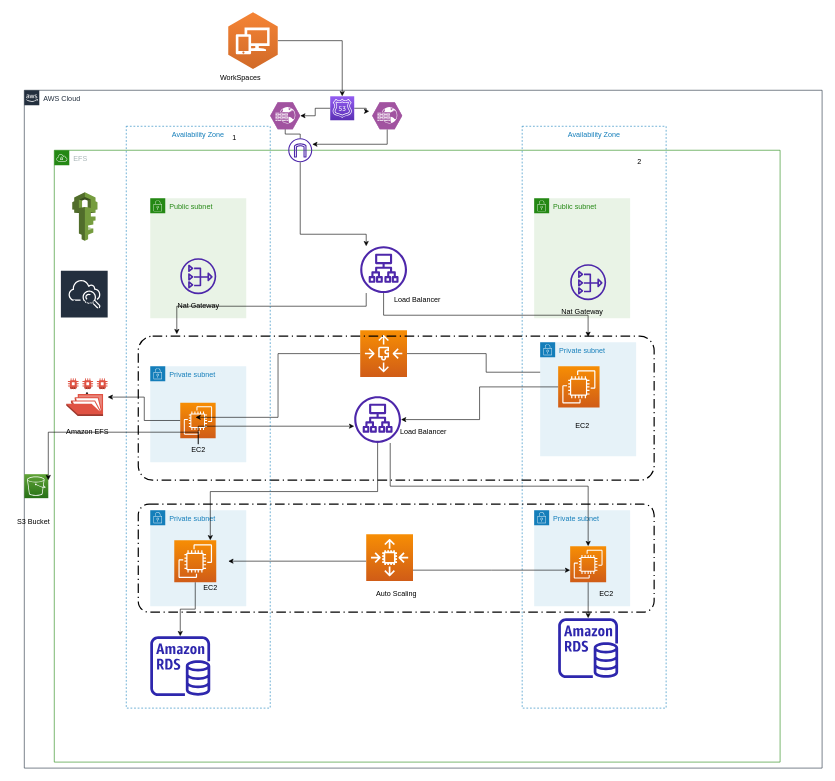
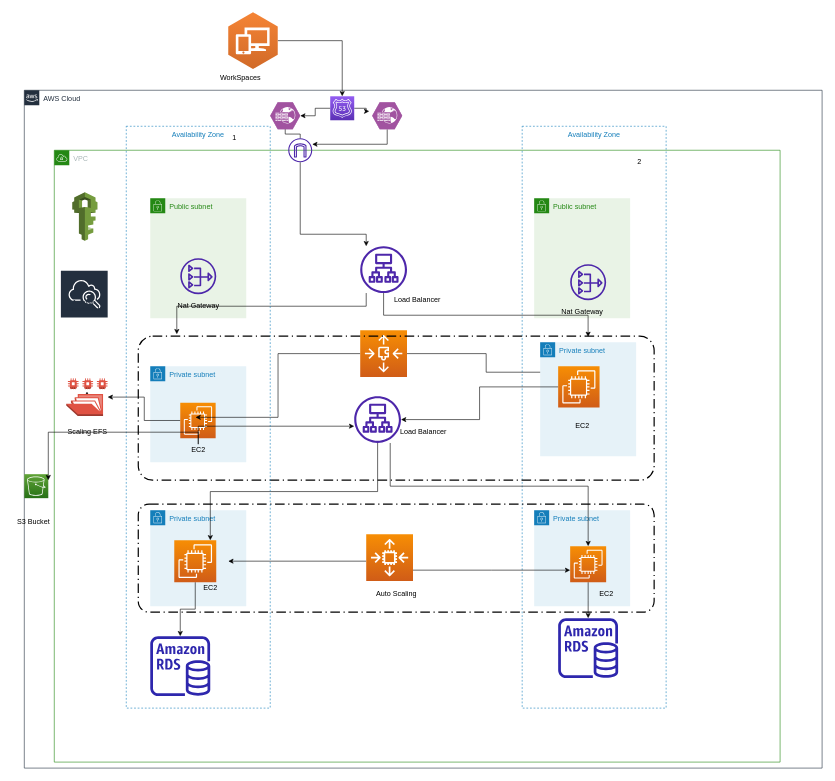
(80, 159) -> (80, 159)
(88, 432) -> (88, 432)
